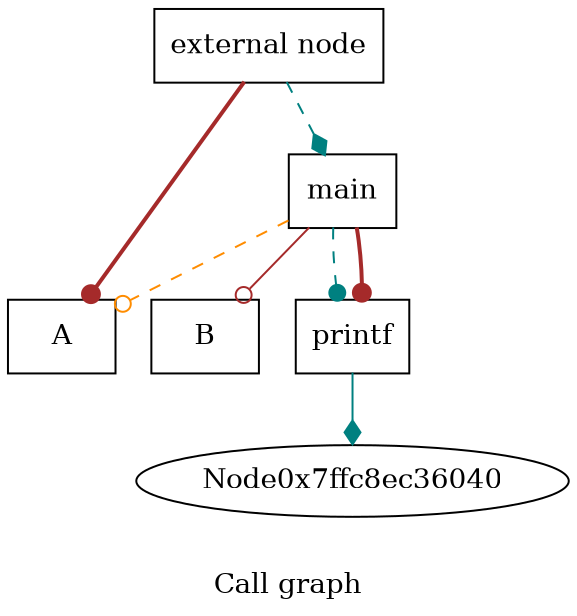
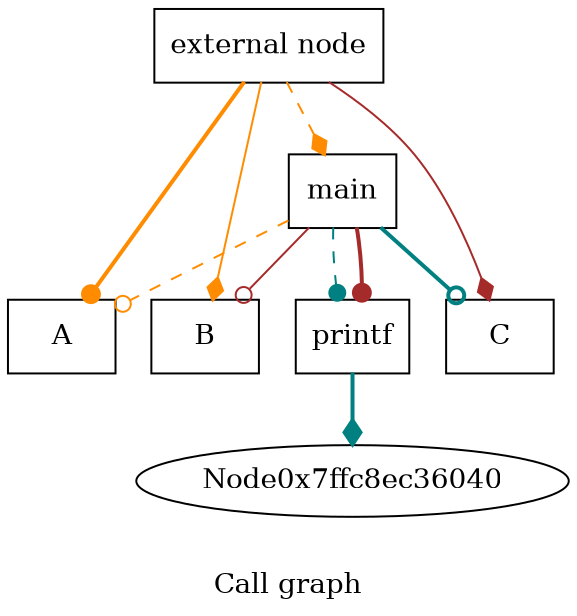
(300, 108) -> (300, 108)
none -> (240, 179)
(170, 185) -> (170, 185)
none -> (500, 337)
(353, 396) -> (353, 396)
